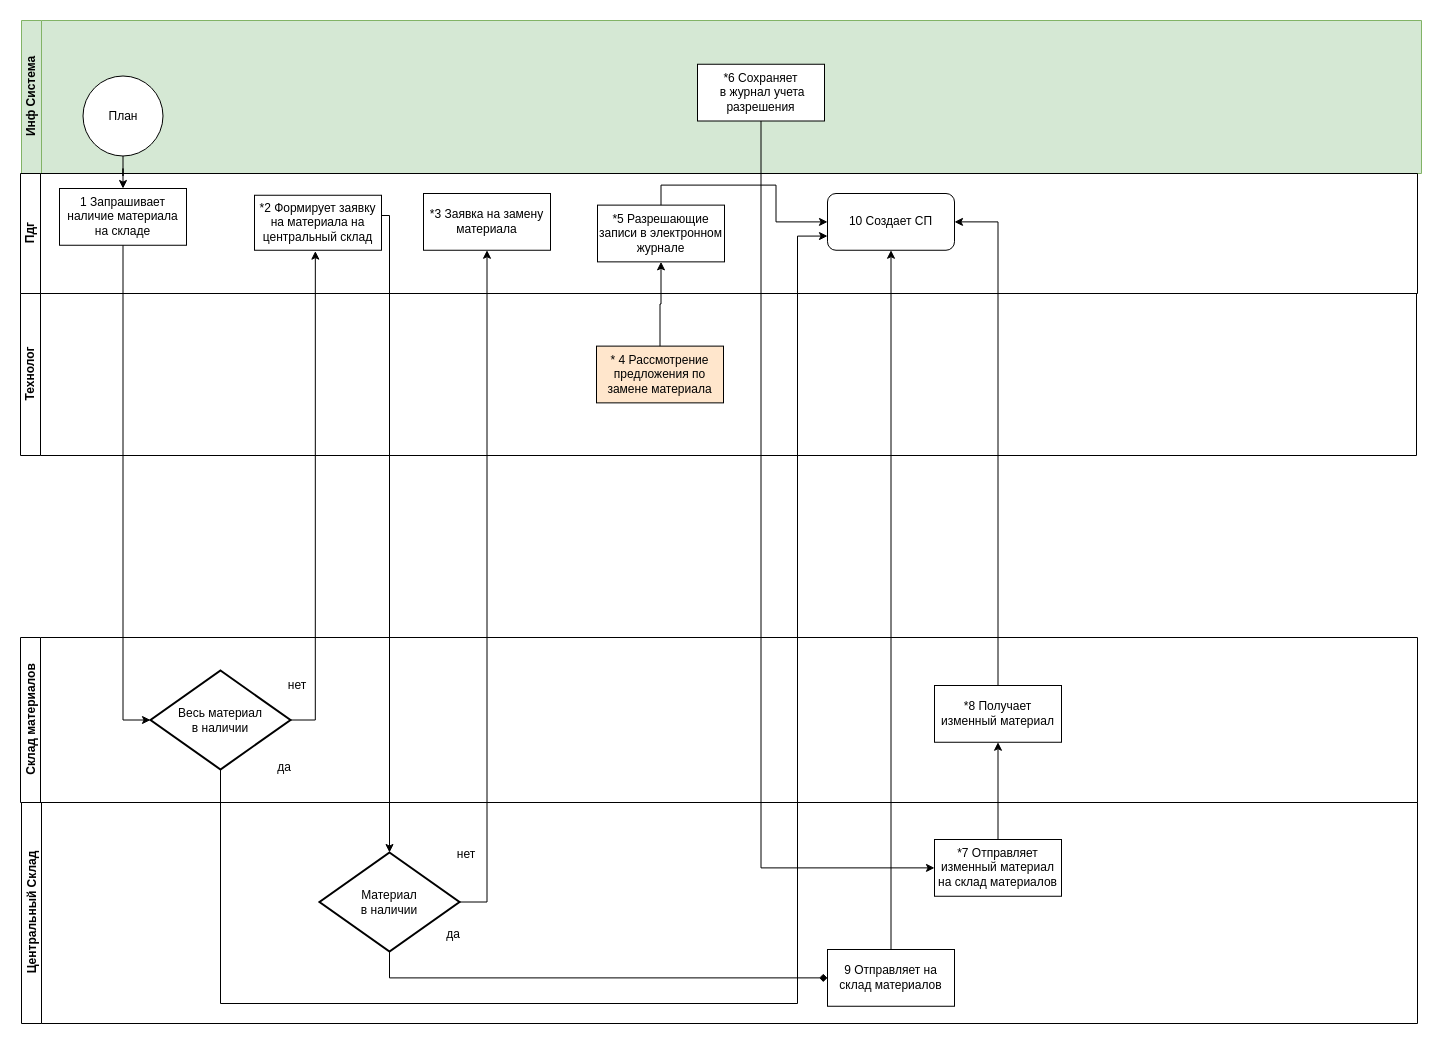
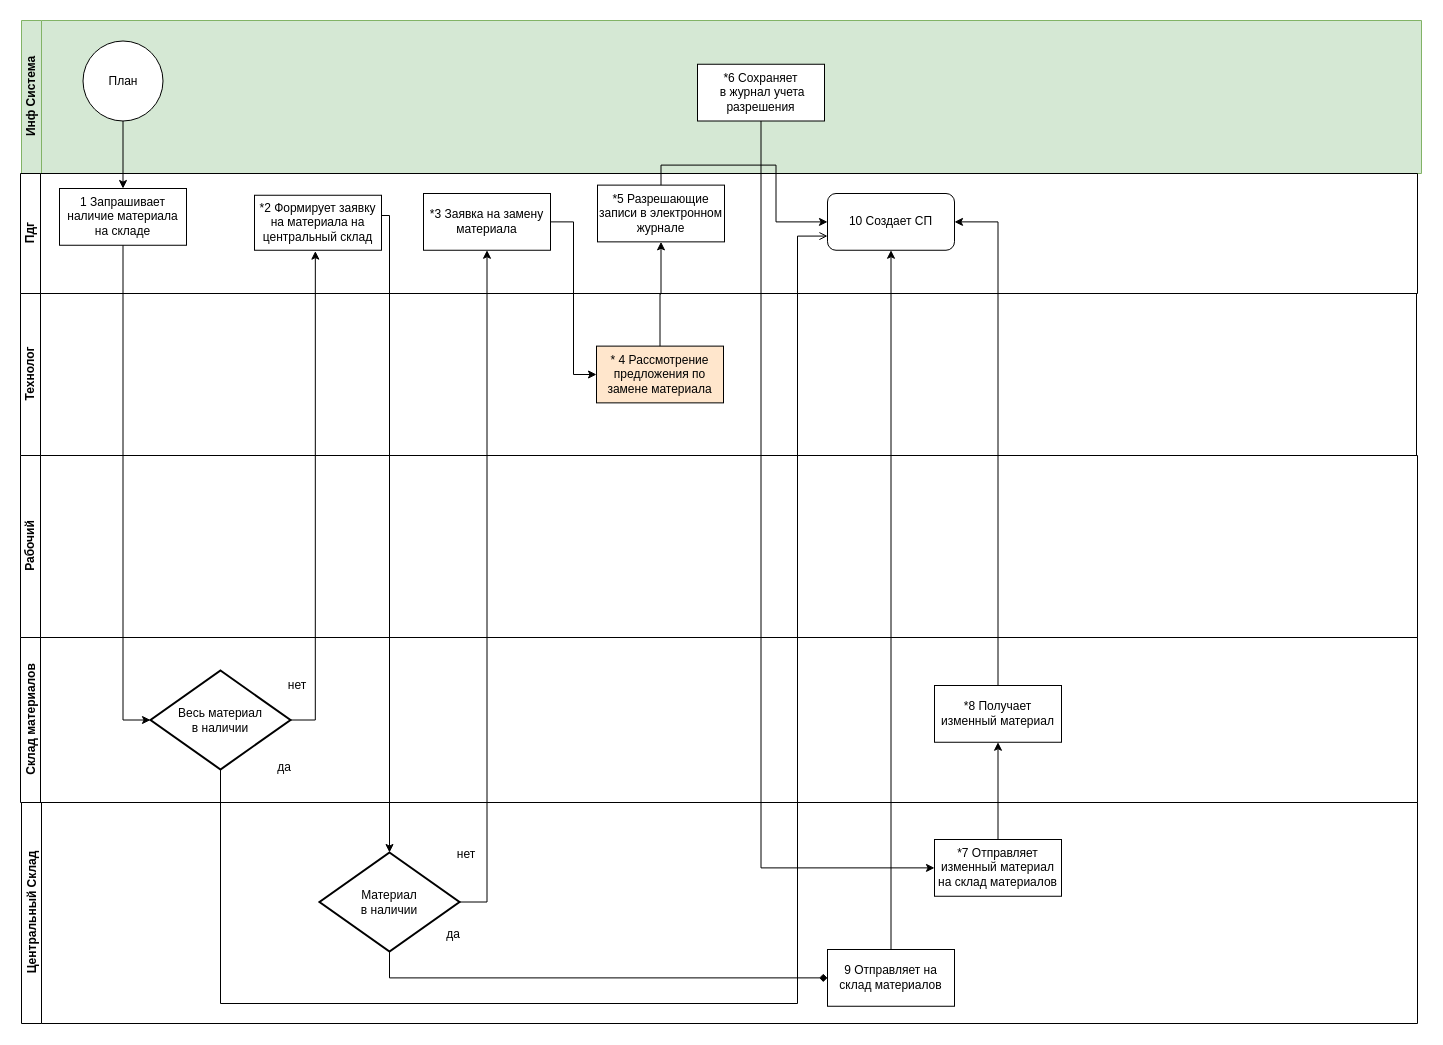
(123, 116) -> (123, 81)
(661, 233) -> (661, 213)
(819, 236) -> (820, 236)
none -> (574, 295)
none -> (719, 547)
